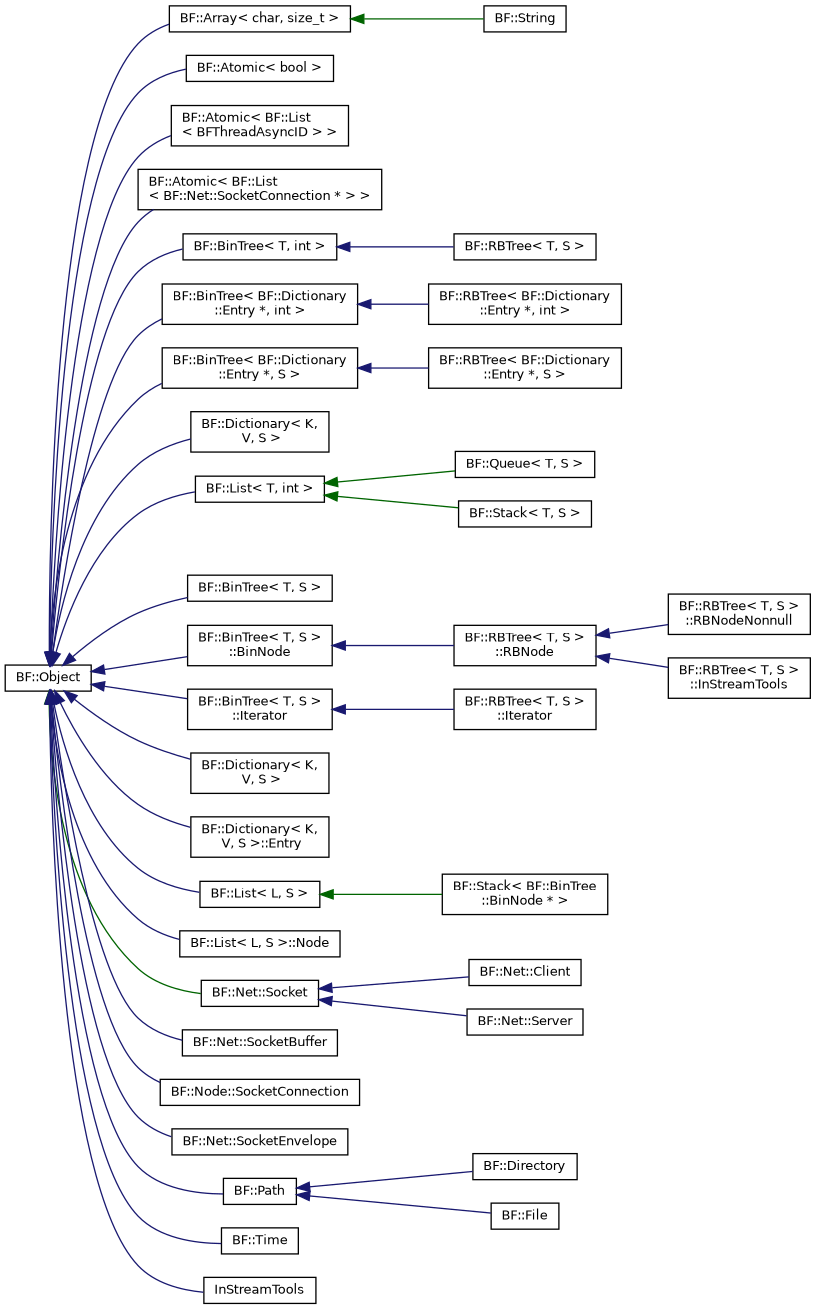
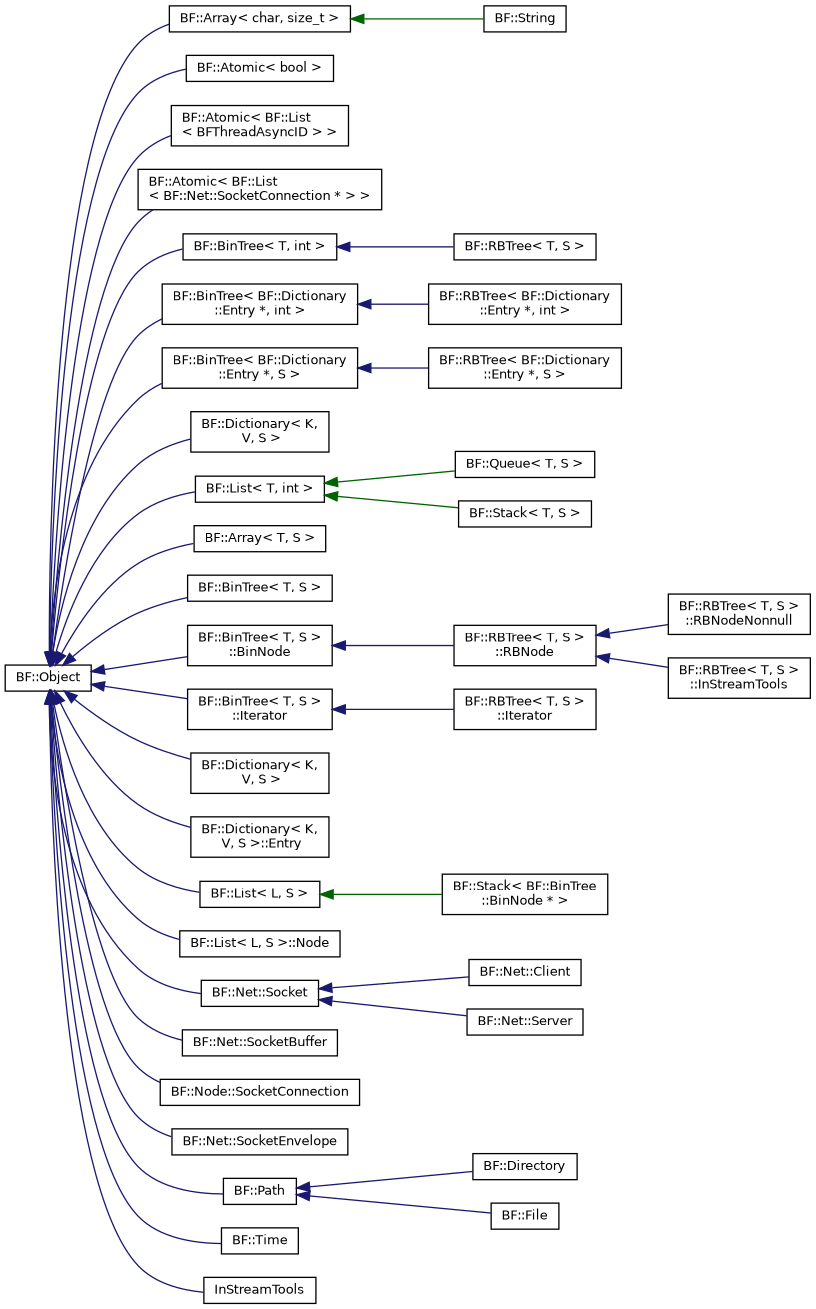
none -> (260, 539)
(108, 933) -> (108, 933)
